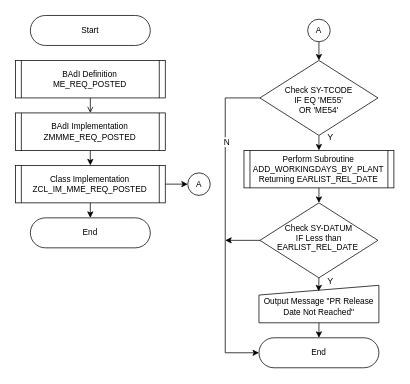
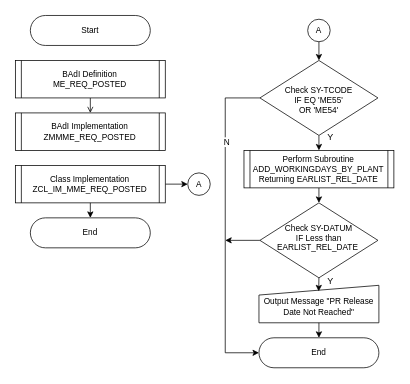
(90, 155) -> none
